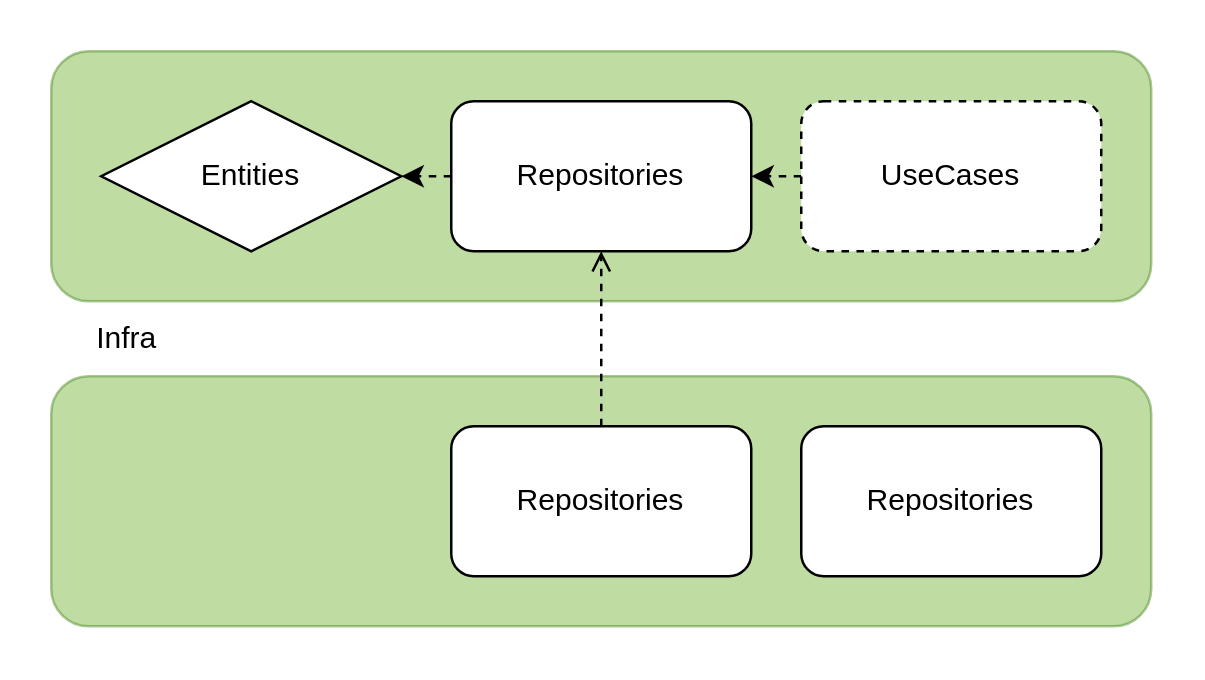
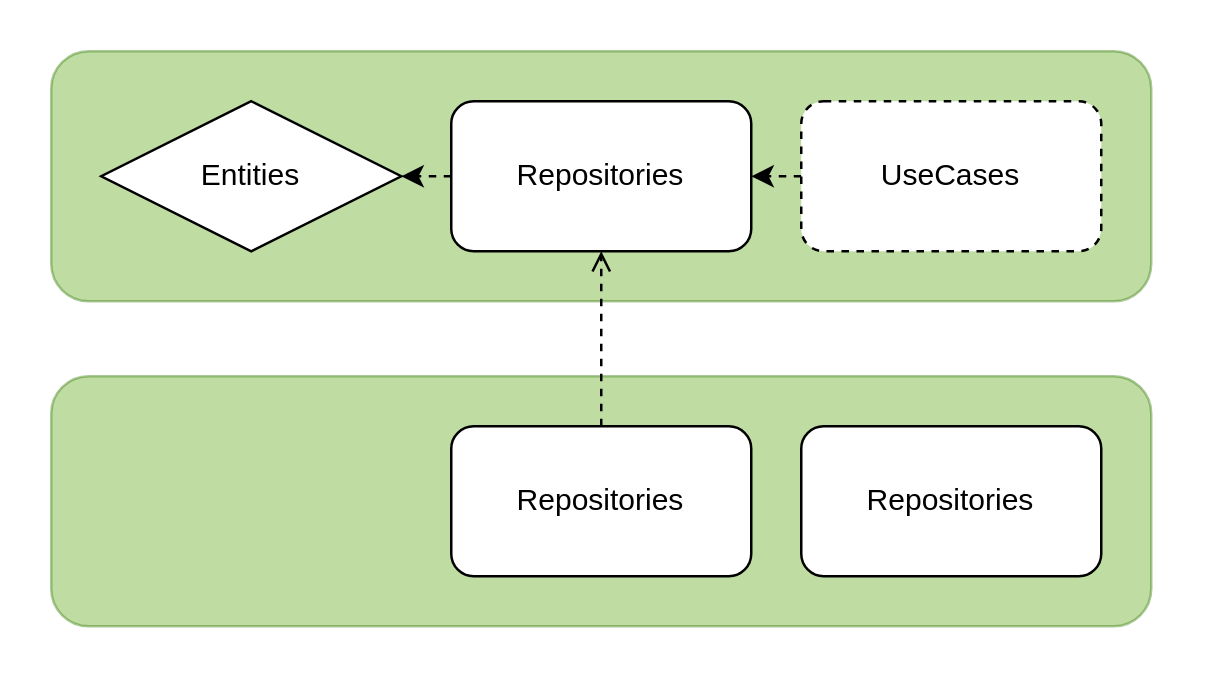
(126, 339) -> none
